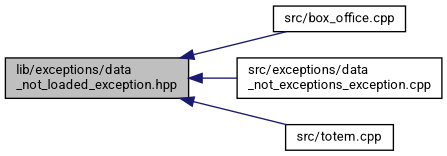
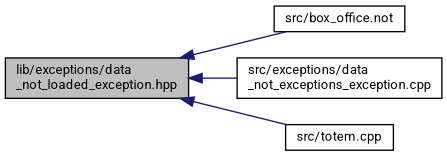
(340, 19) -> (340, 19)
